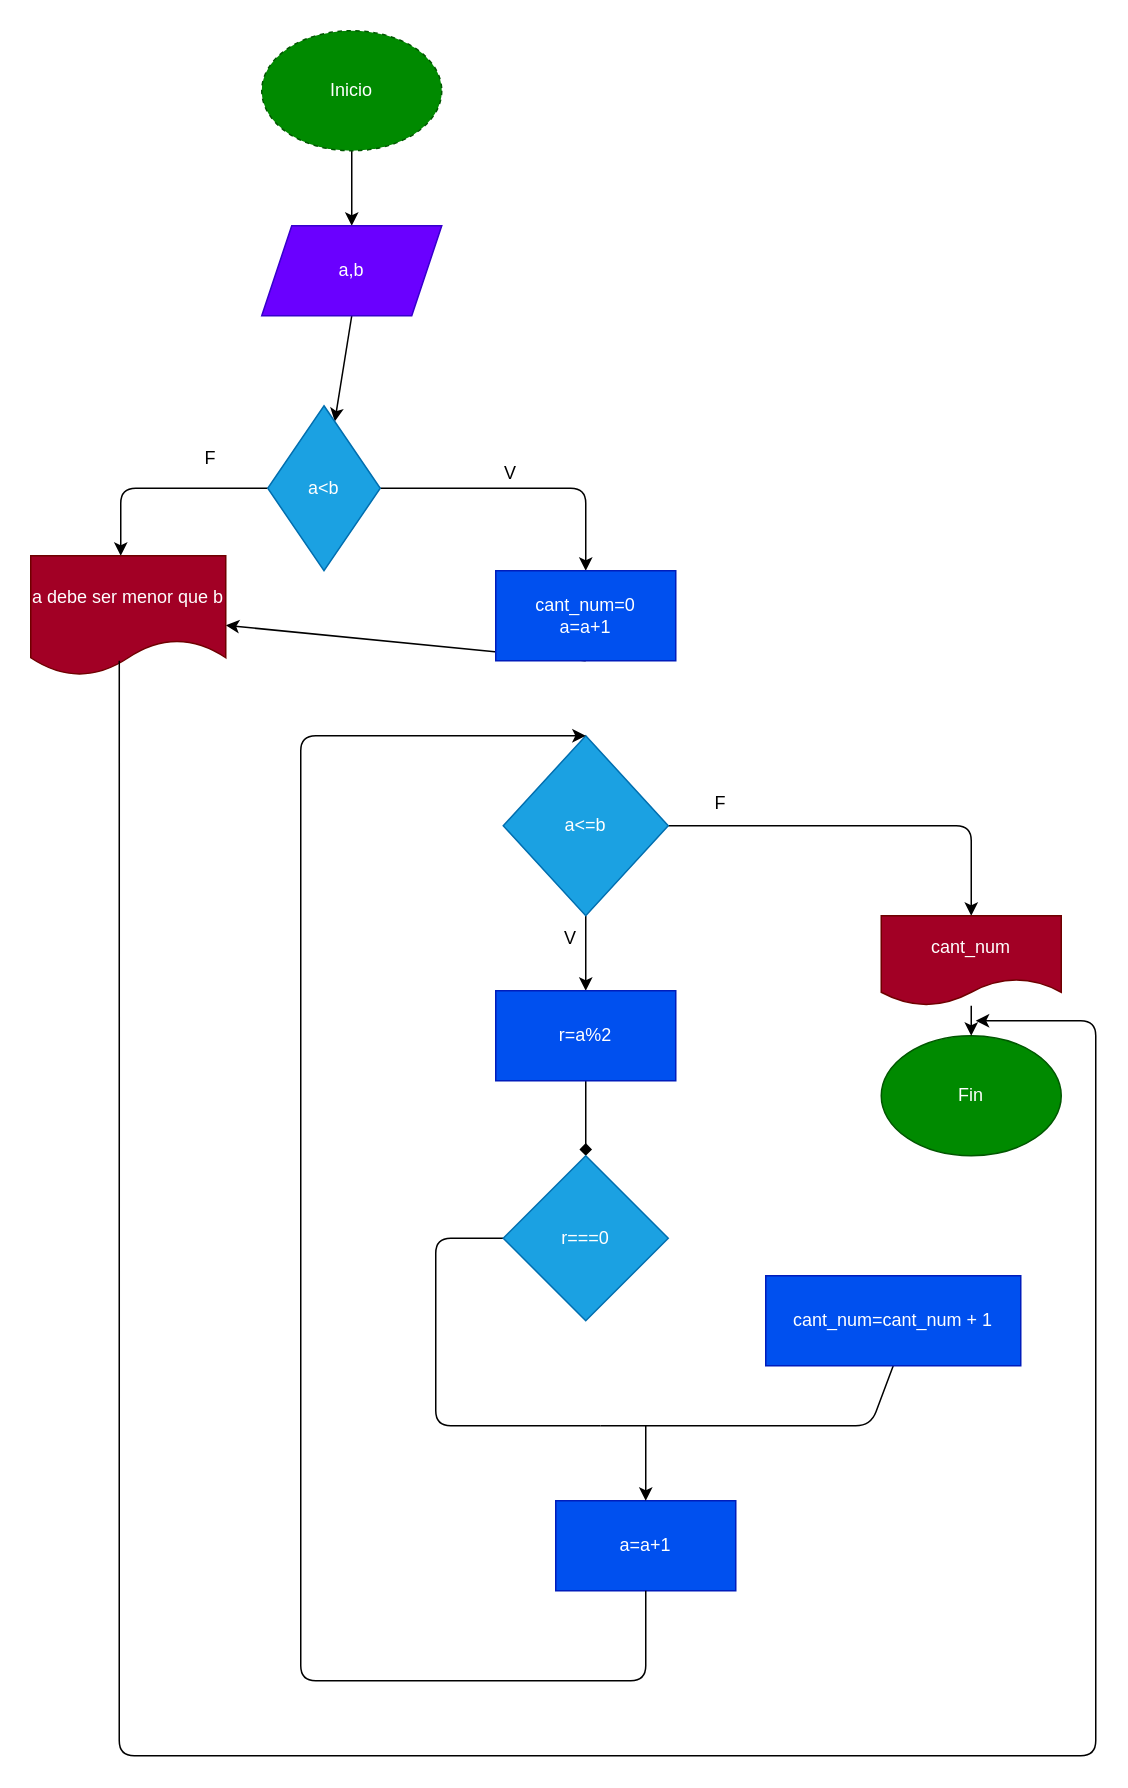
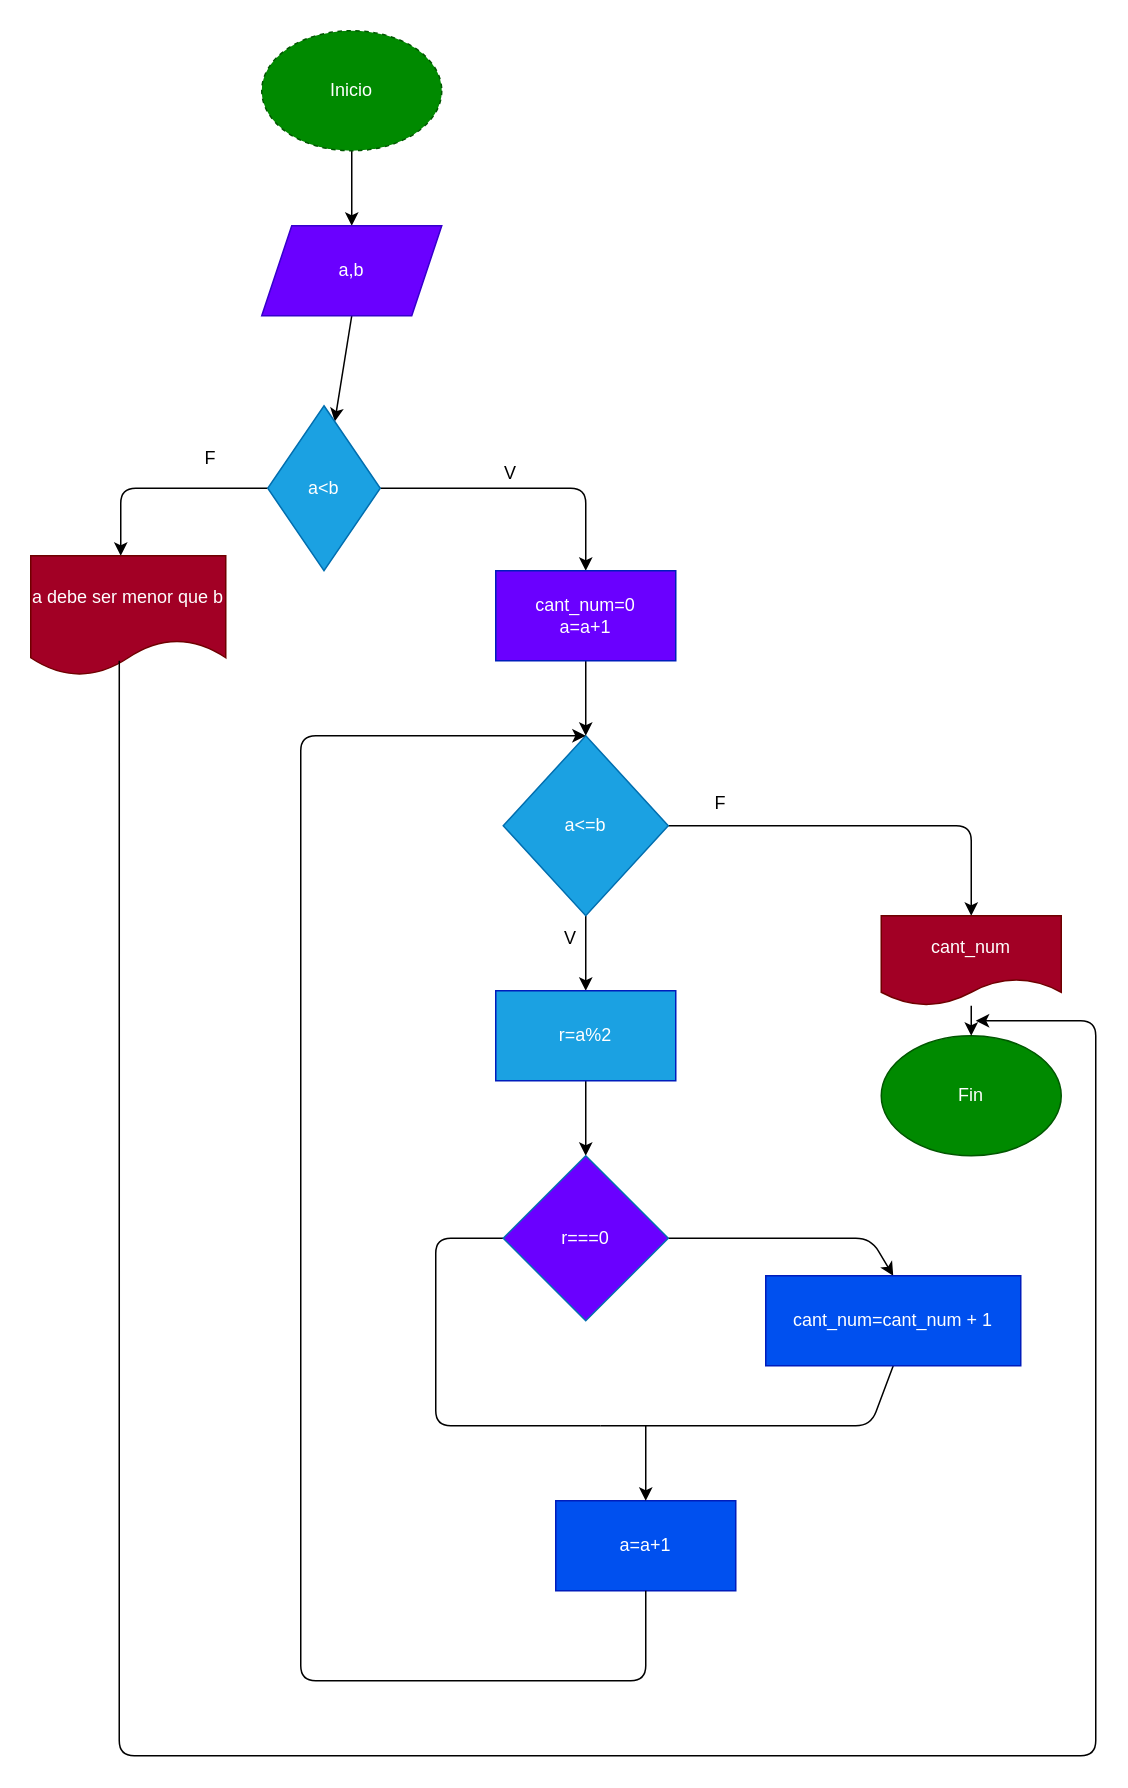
(586, 616) -> (586, 616)
(366, 639) -> (586, 693)
(586, 1036) -> (586, 1036)
(586, 1143) -> (586, 1144)
(586, 1238) -> (586, 1238)
none -> (782, 1238)
